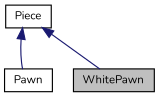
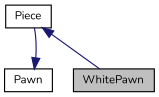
(21, 54) -> (36, 43)
